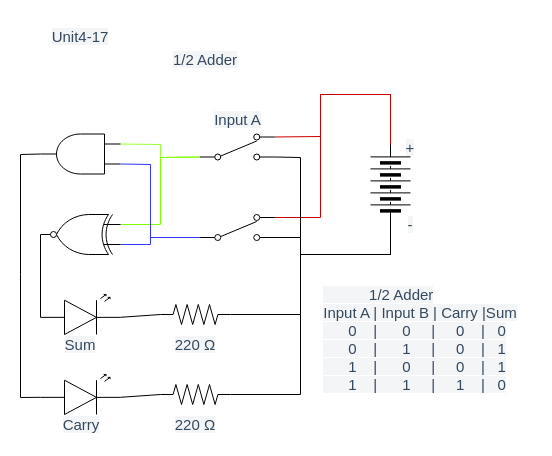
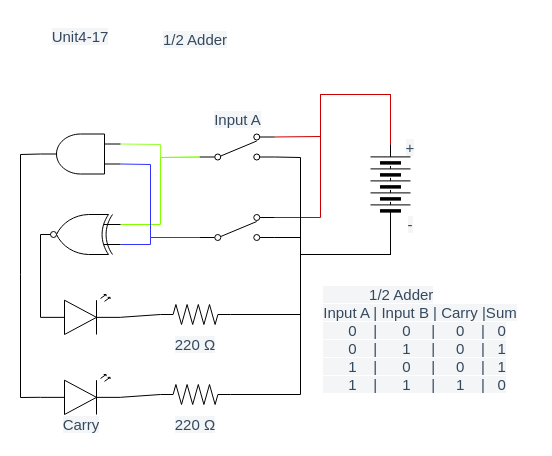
(206, 60) -> (196, 40)
(81, 345) -> none
